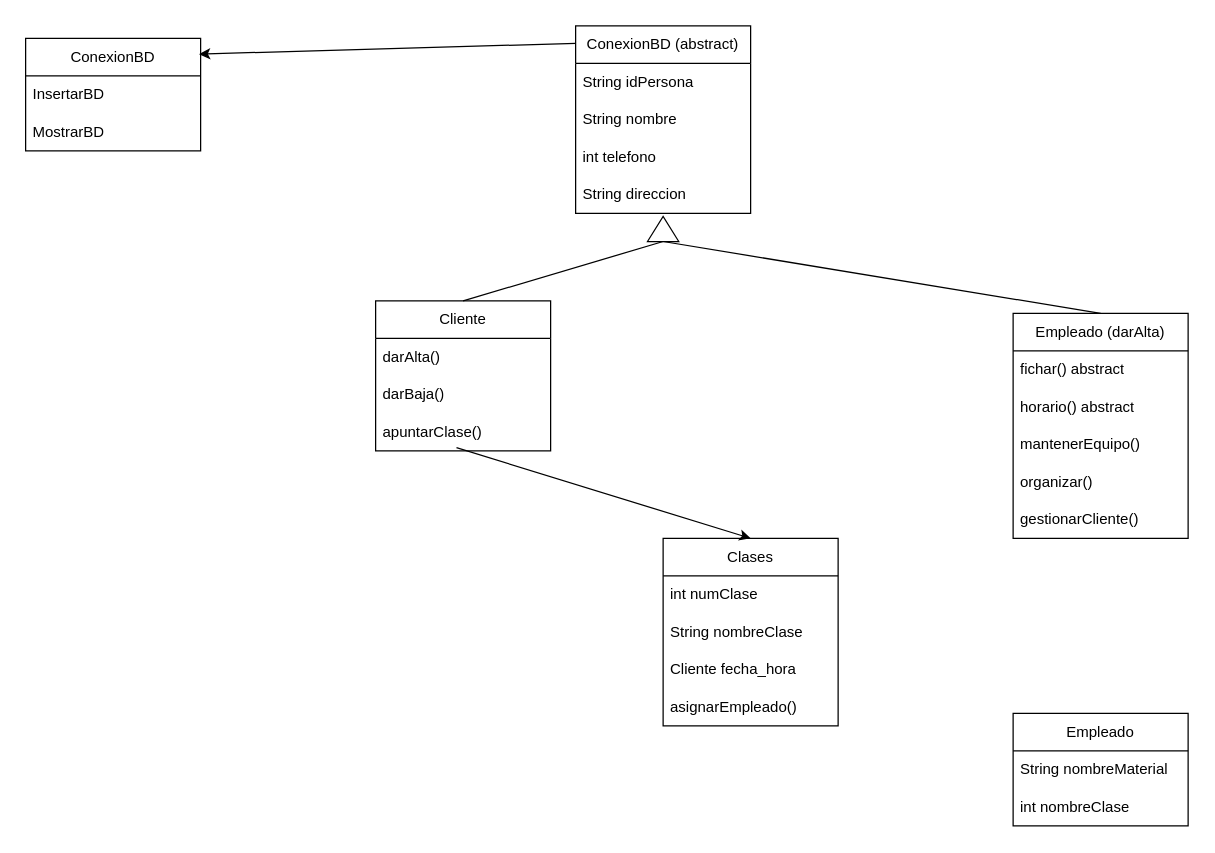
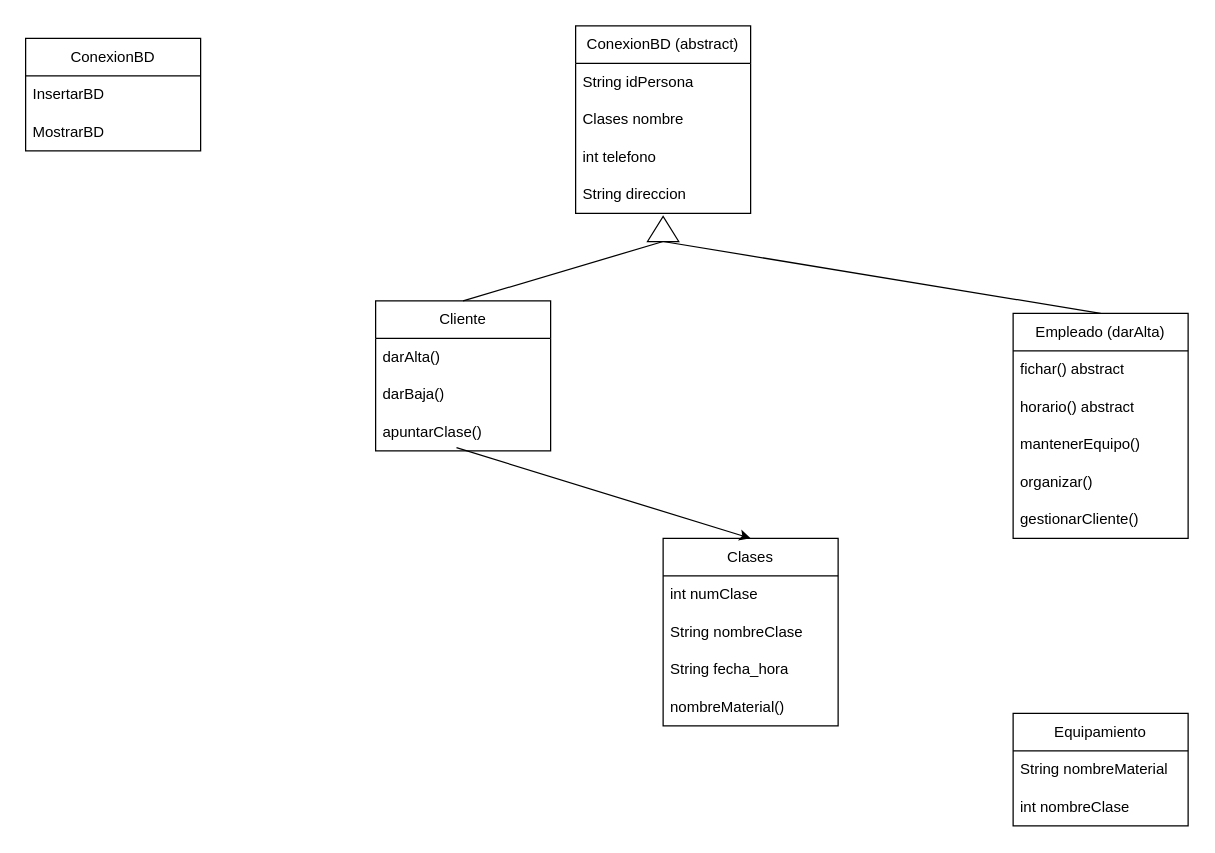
(392, 48) -> none
(634, 119) -> (634, 119)
(740, 669) -> (738, 669)
(738, 707) -> (734, 707)
(1101, 732) -> (1101, 732)
